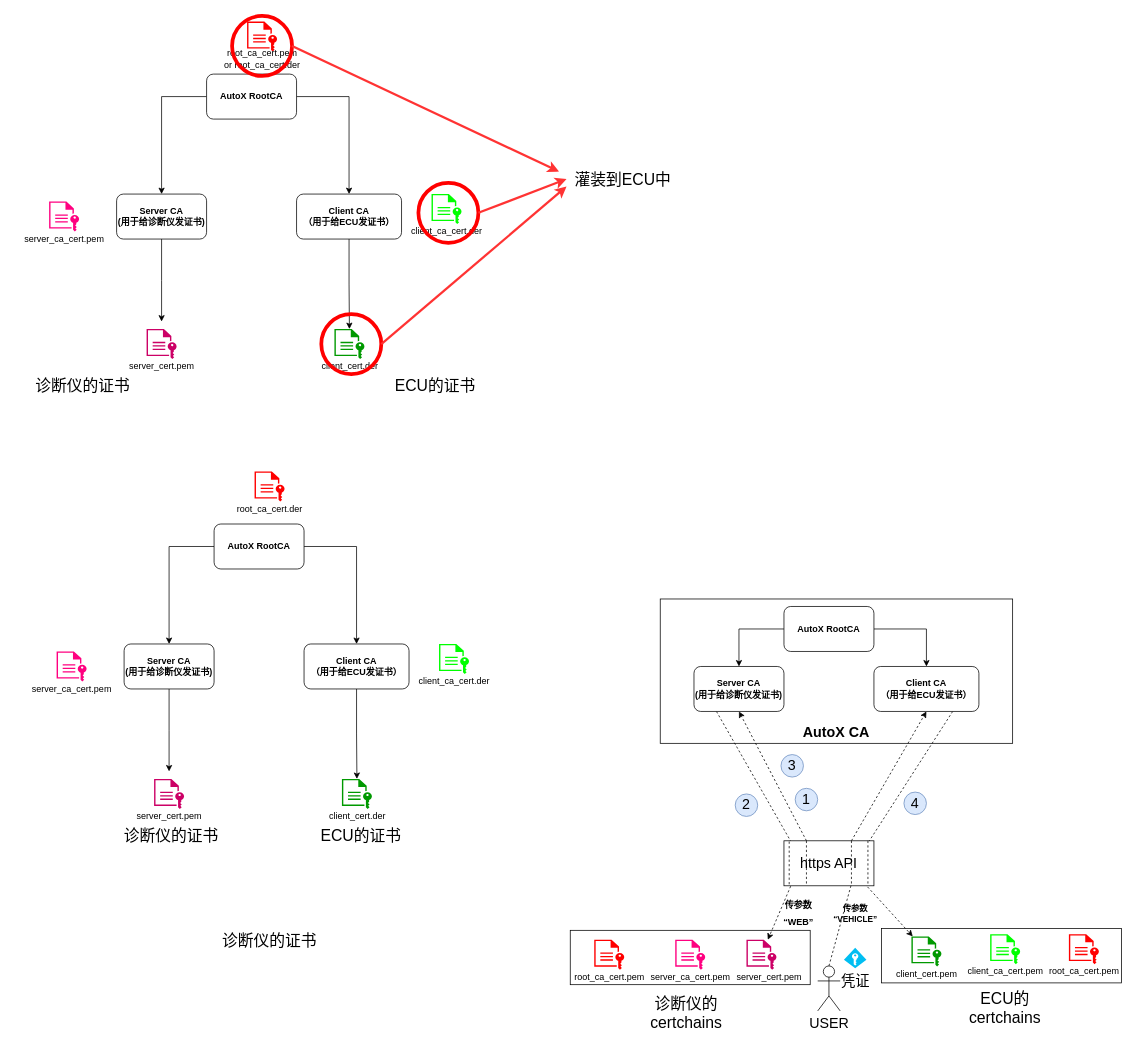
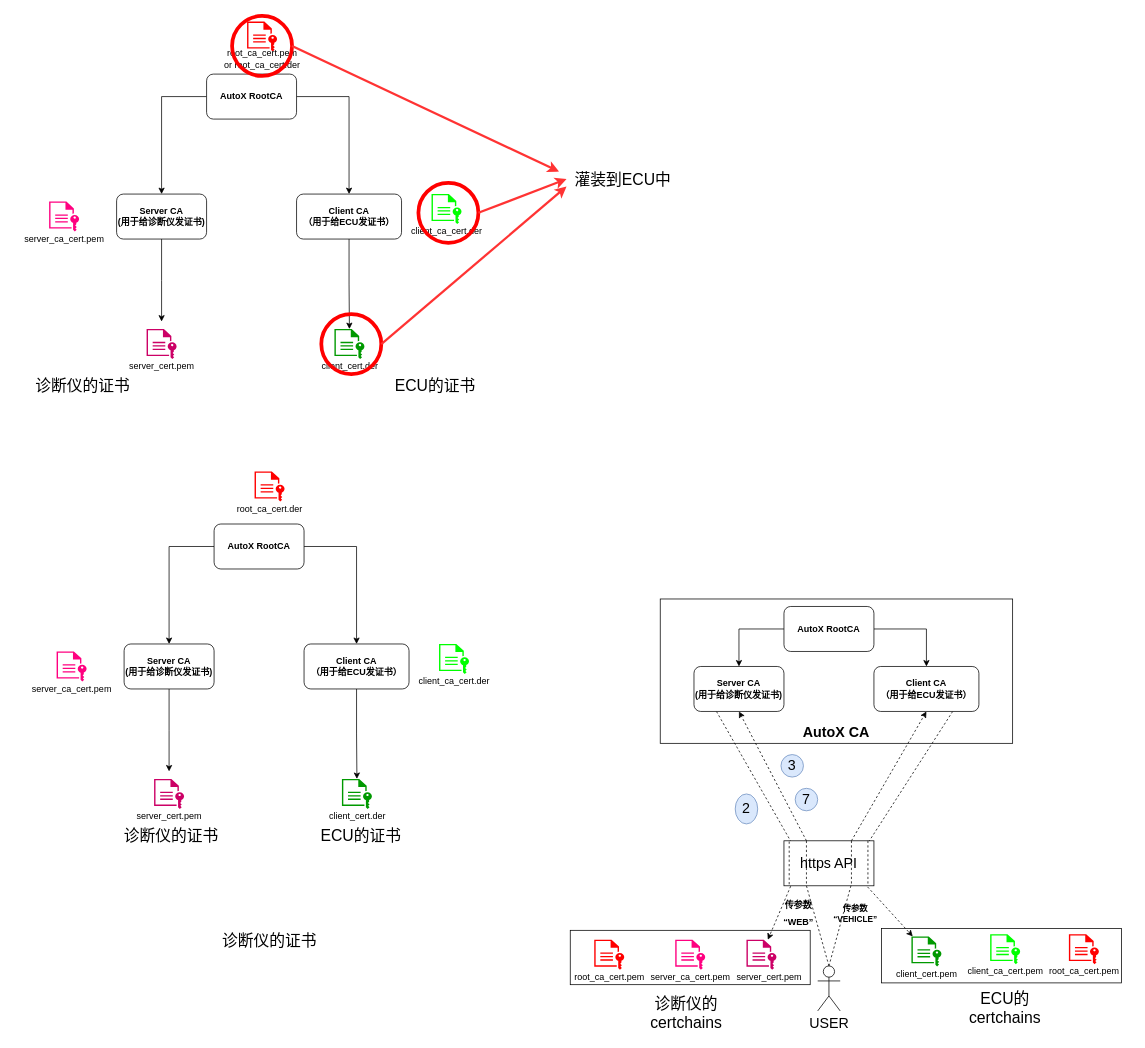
(807, 800) -> (807, 800)
(915, 803) -> none
(747, 805) -> (747, 809)
none -> (818, 926)
(855, 958) -> none
